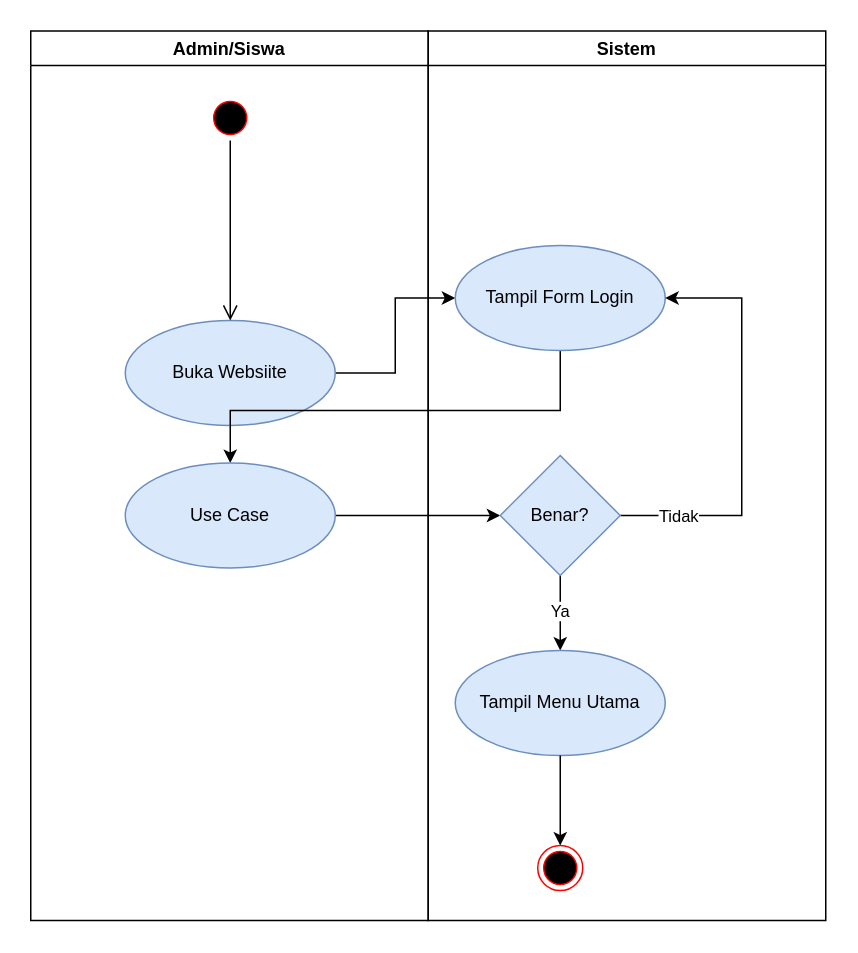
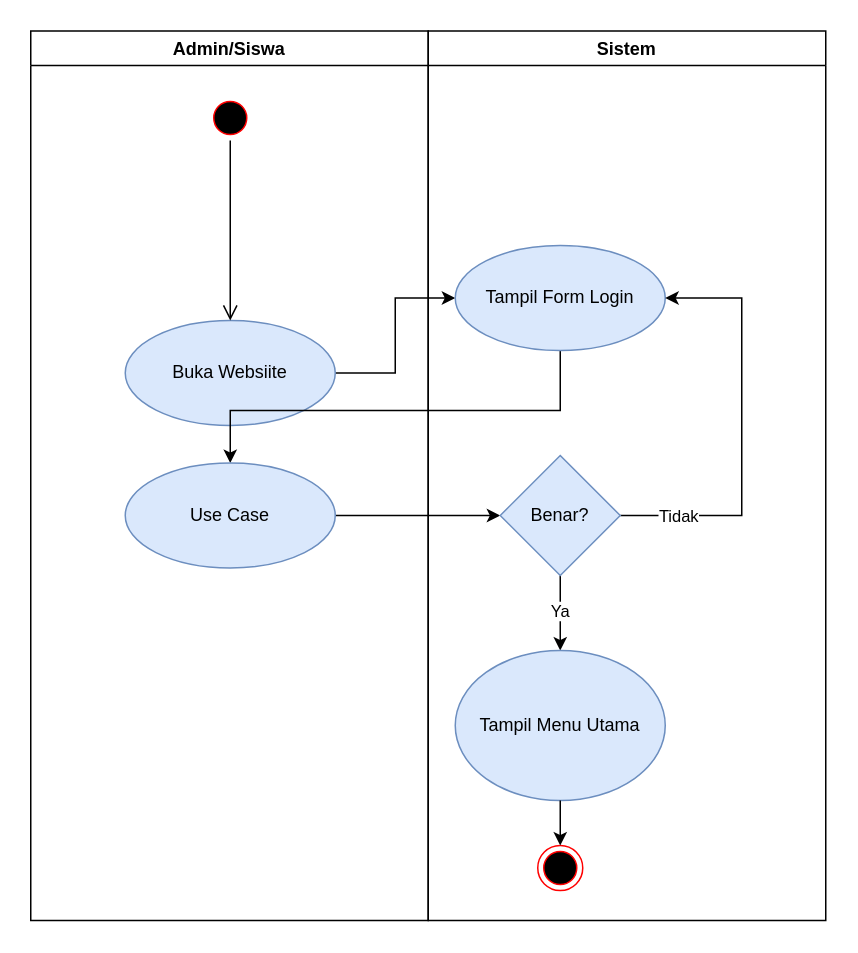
(560, 703) -> (560, 725)
